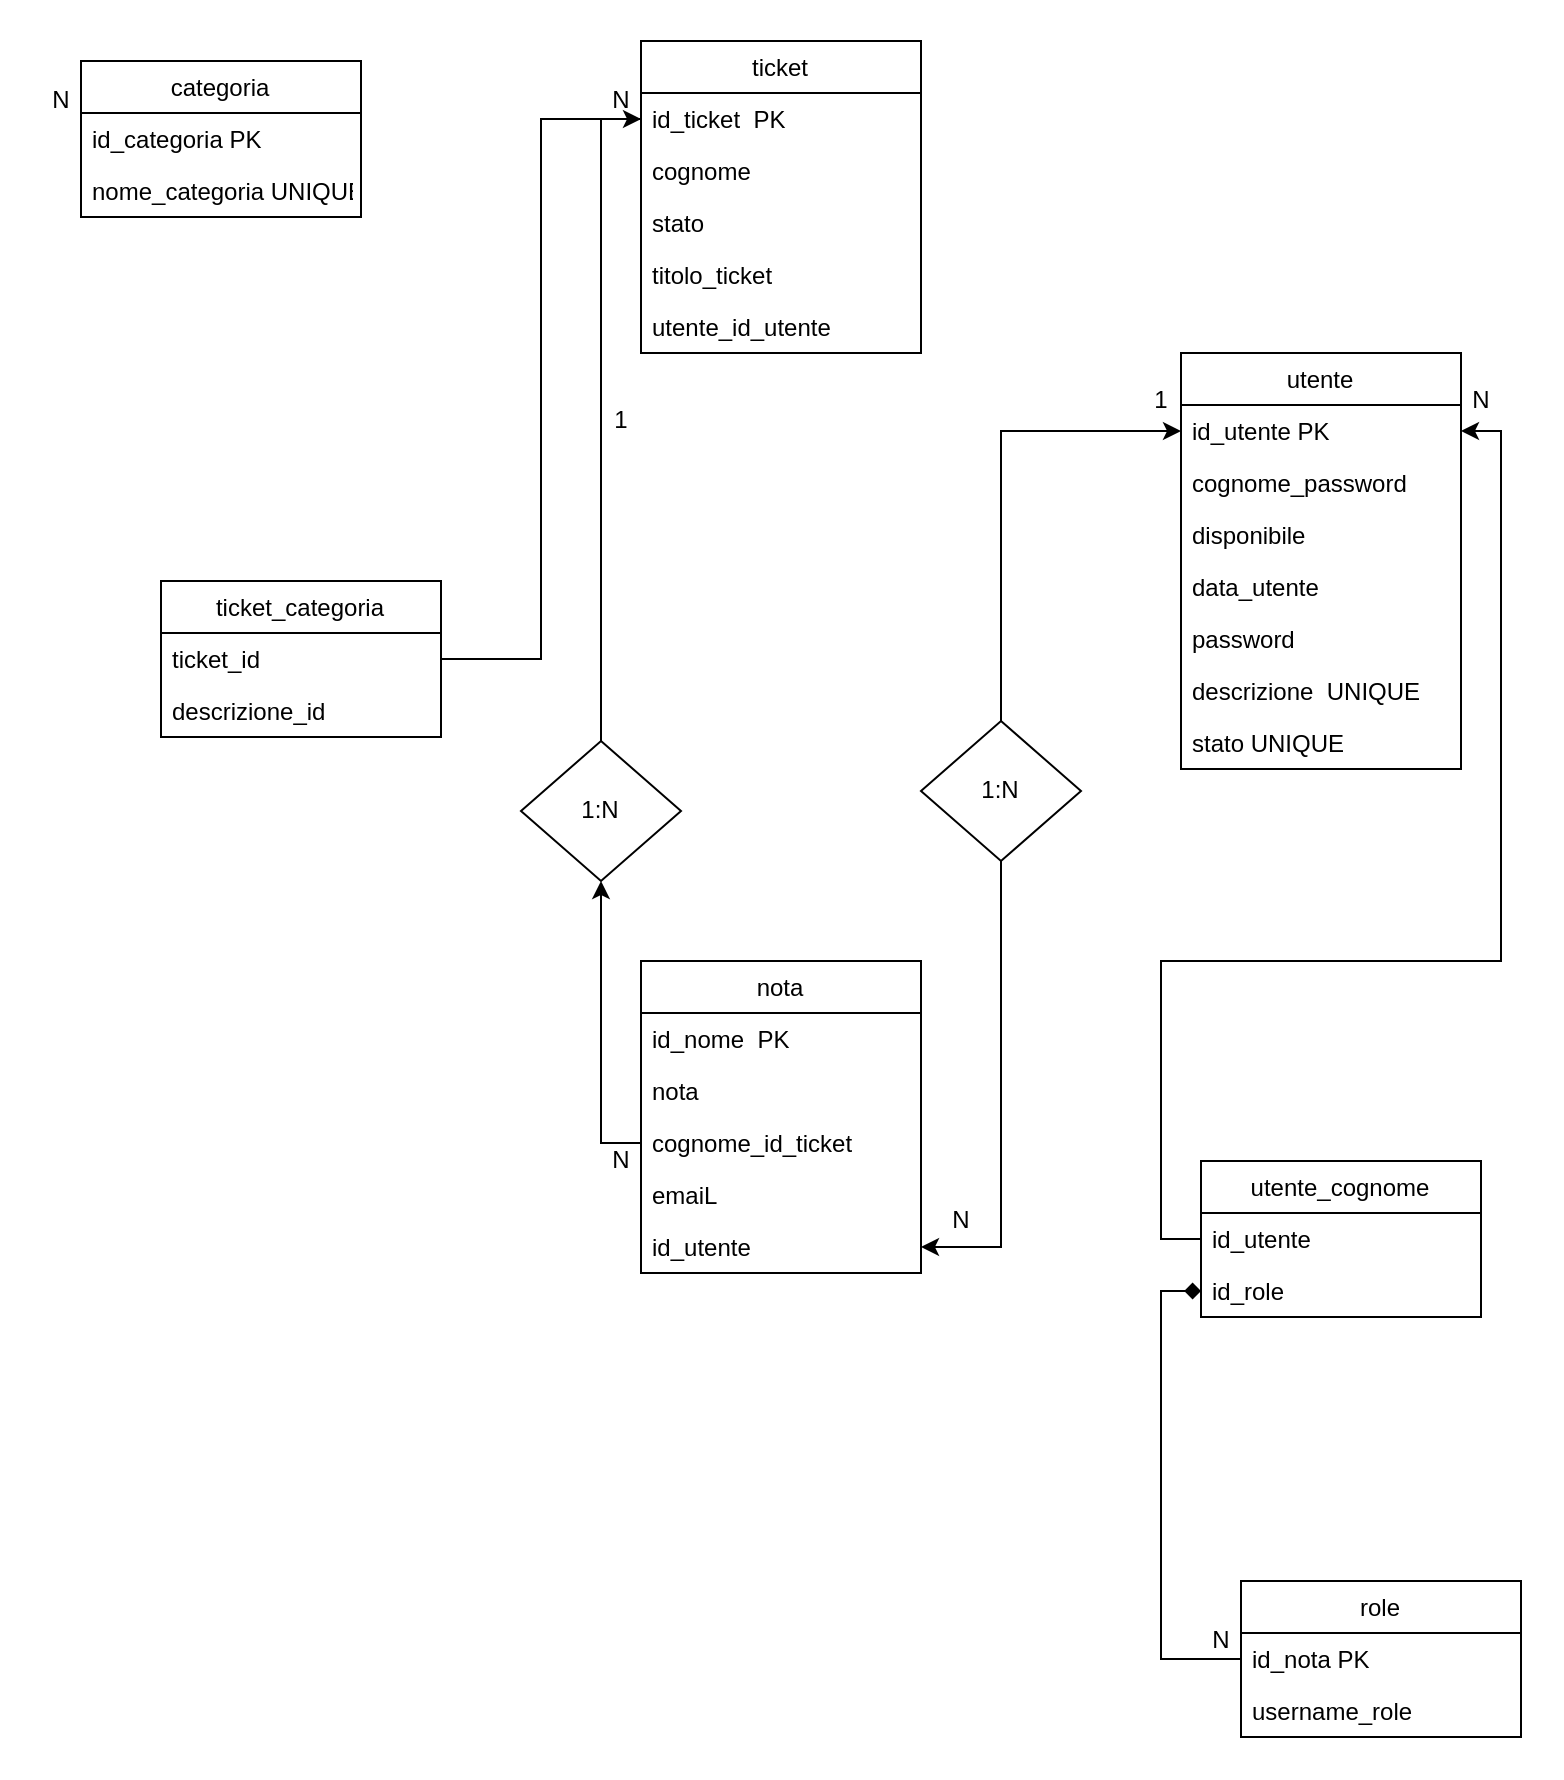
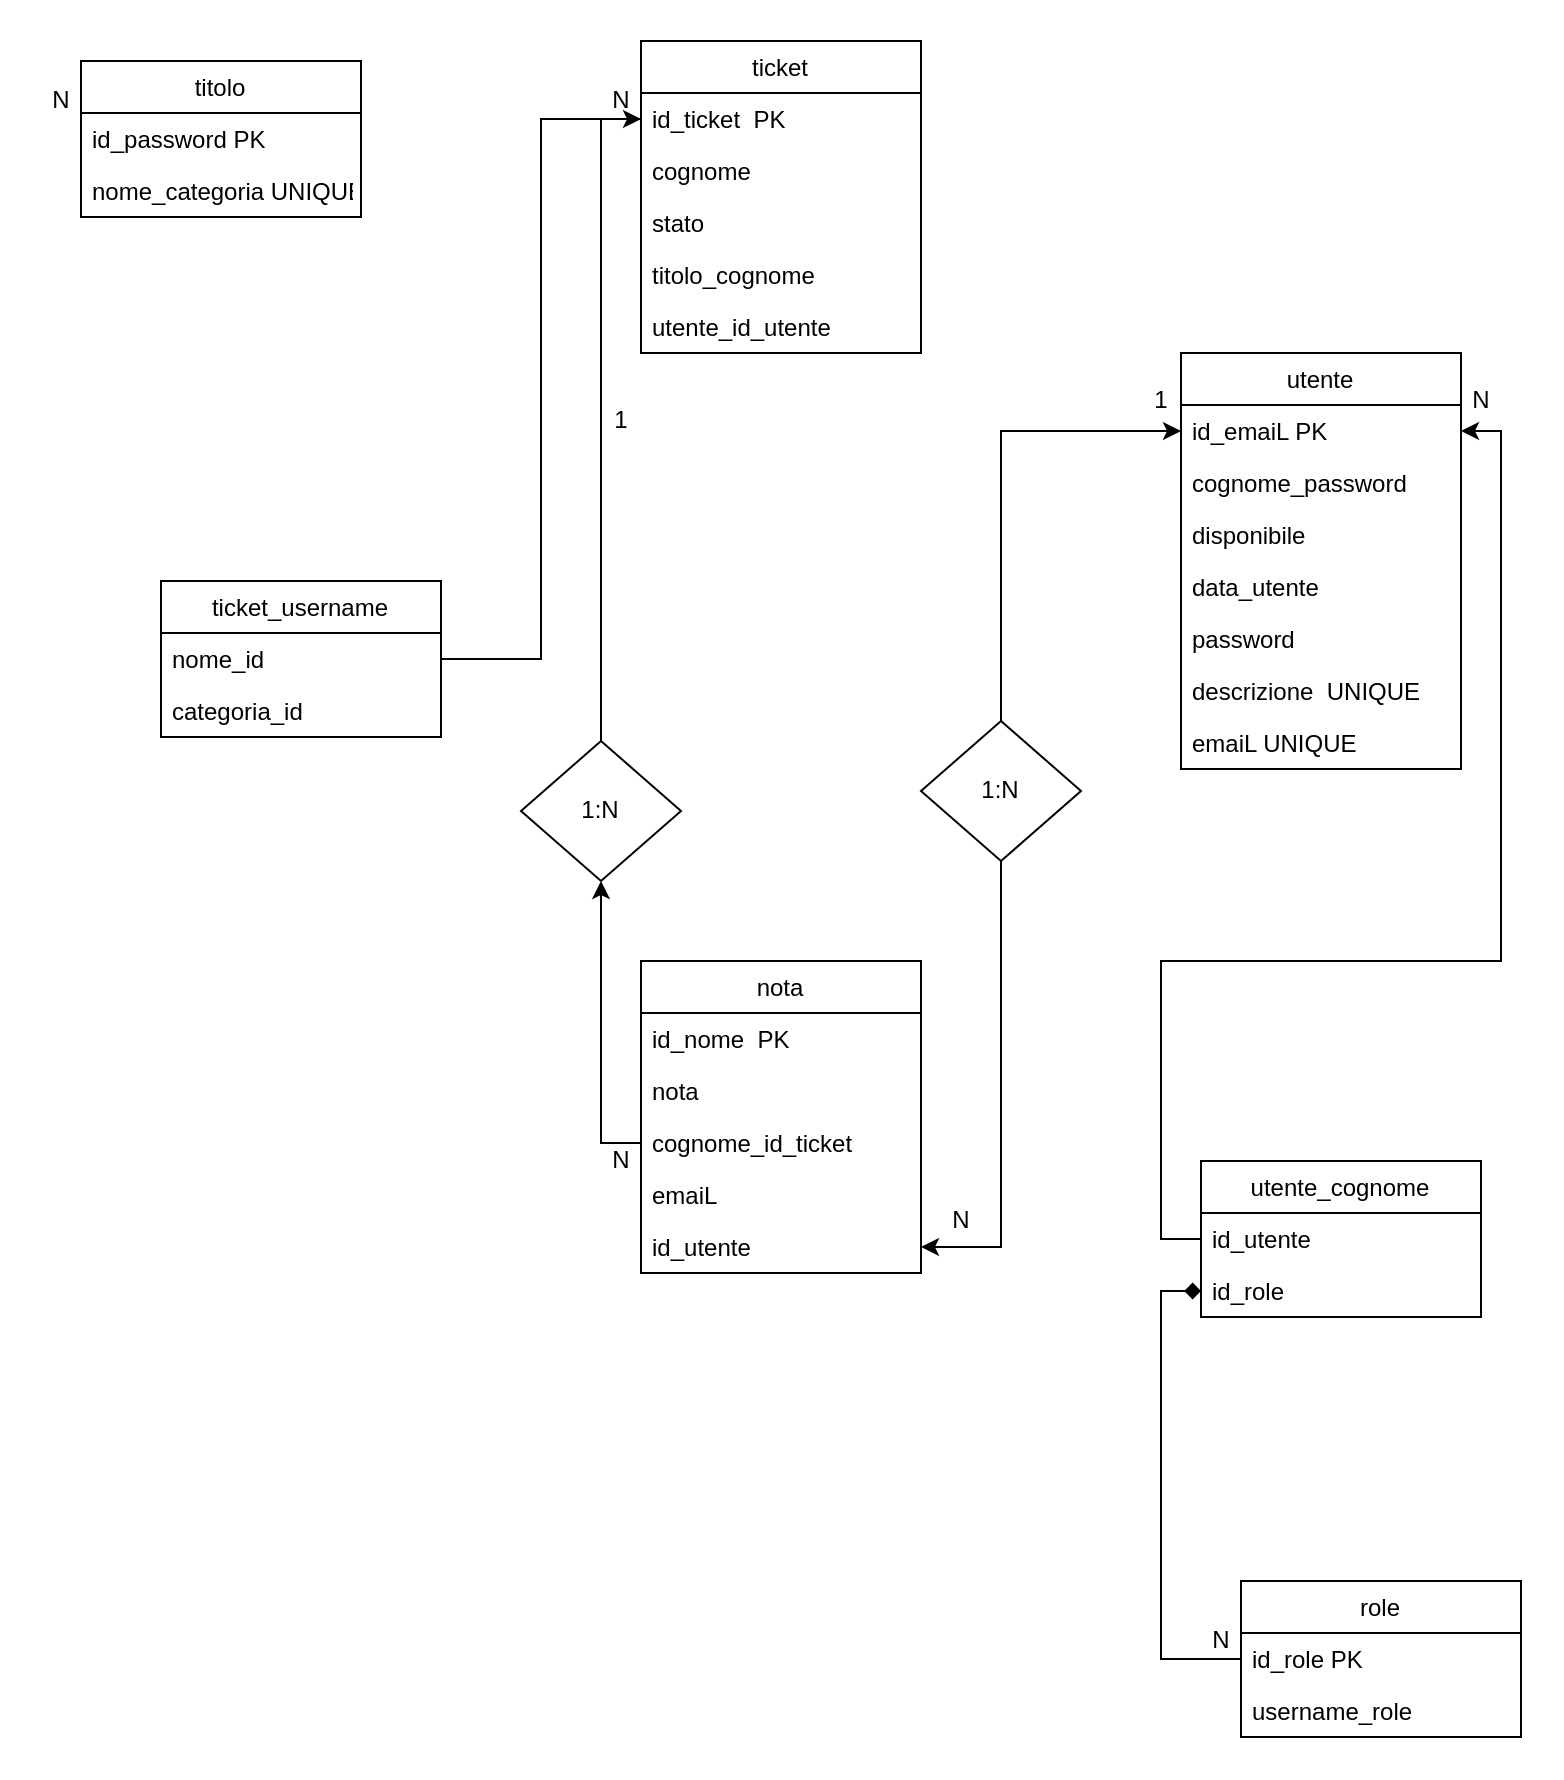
(220, 88) -> (220, 88)
(183, 140) -> (180, 140)
(730, 276) -> (740, 276)
(1266, 432) -> (1257, 432)
(300, 608) -> (300, 608)
(226, 660) -> (216, 660)
(257, 712) -> (246, 712)
(1270, 744) -> (1266, 744)
(1313, 1660) -> (1310, 1660)
